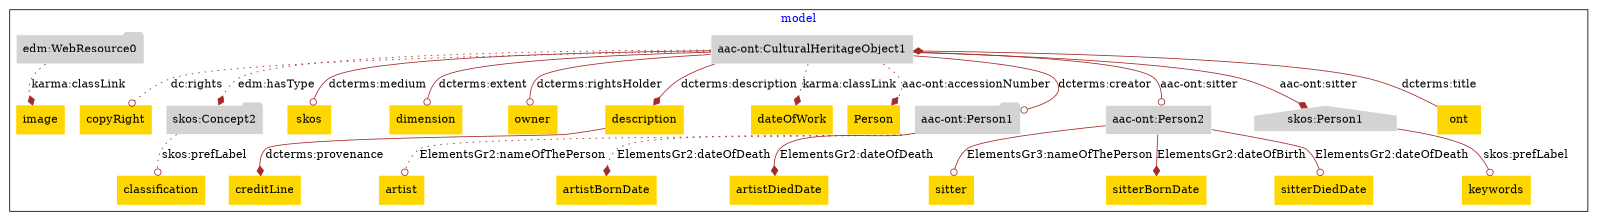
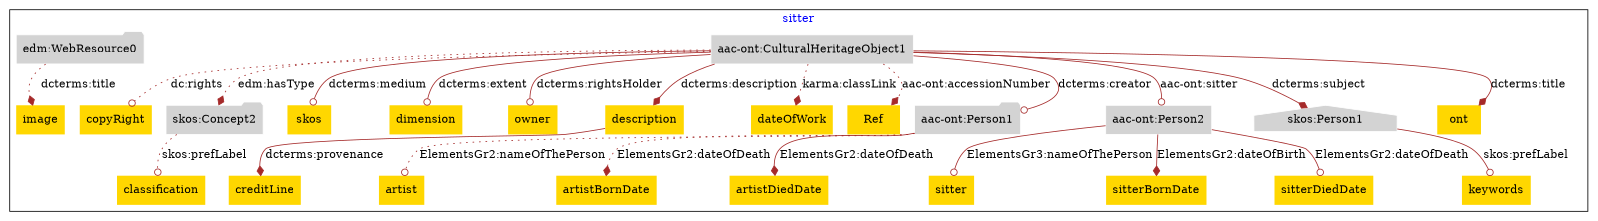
(799, 19) -> (799, 19)
(1184, 59) -> (1213, 56)
(79, 85) -> (79, 85)
(1319, 85) -> (1319, 85)
(874, 120) -> (874, 120)
